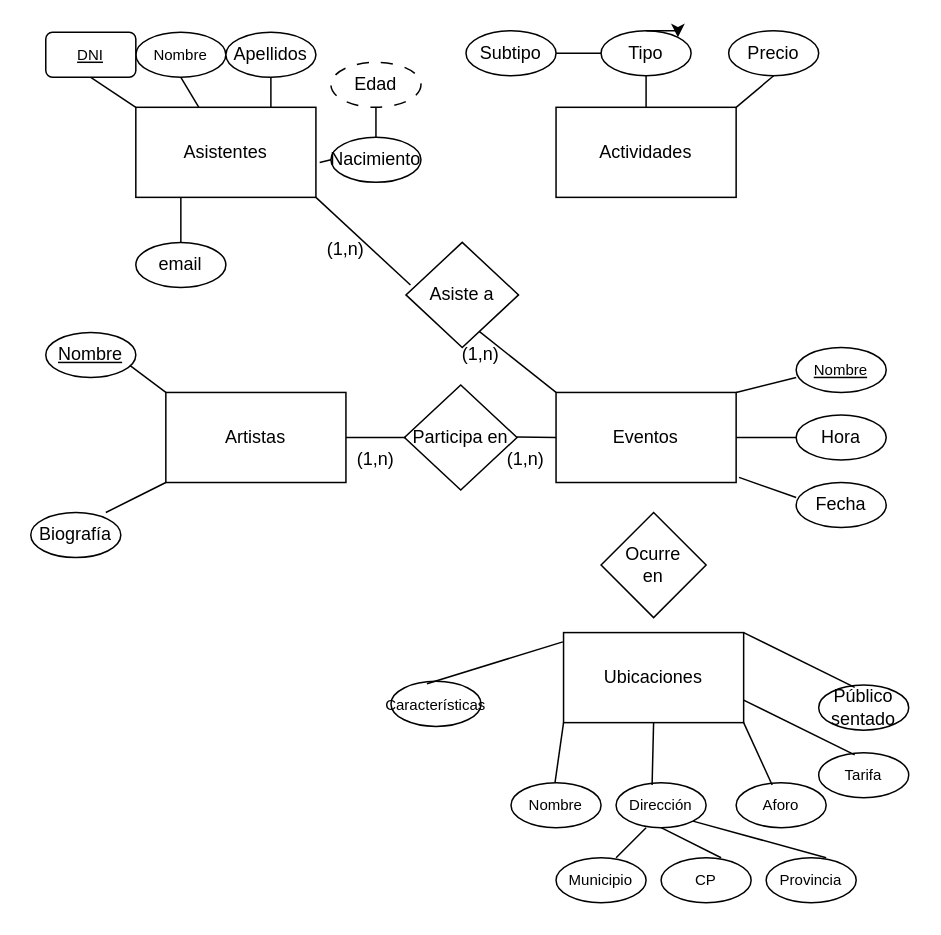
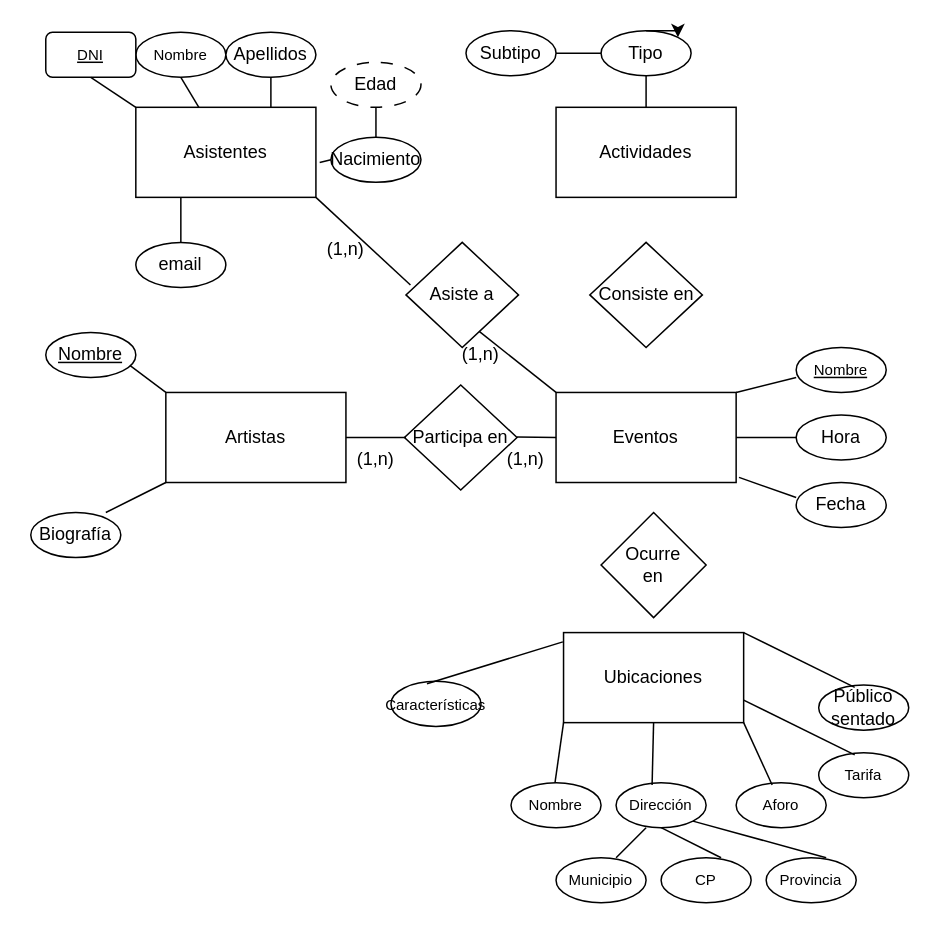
(773, 53) -> none
(755, 92) -> none
none -> (646, 295)
